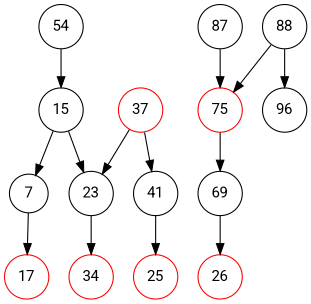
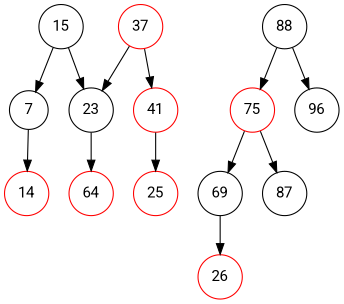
(61, 27) -> none
(220, 63) -> (267, 147)
(156, 193) -> (156, 110)
(27, 277) -> (27, 193)
(91, 277) -> (91, 193)
